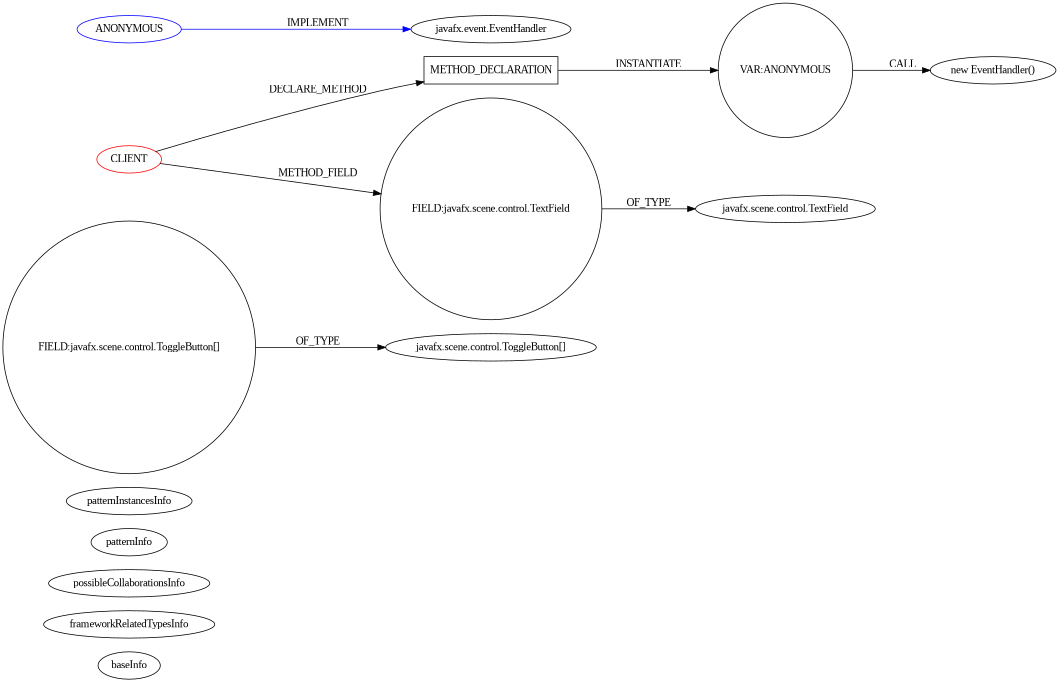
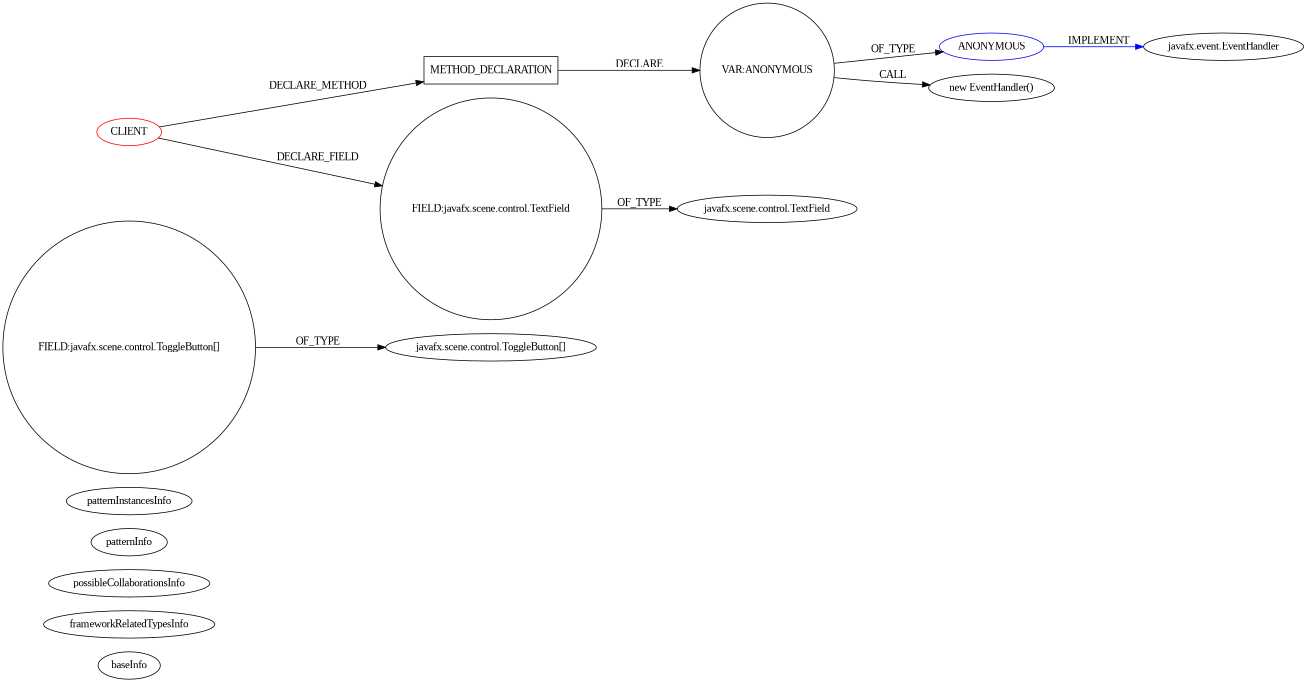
none -> (885, 58)
(649, 65) -> (639, 65)
(318, 173) -> (318, 157)
